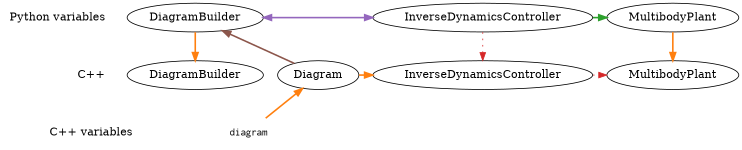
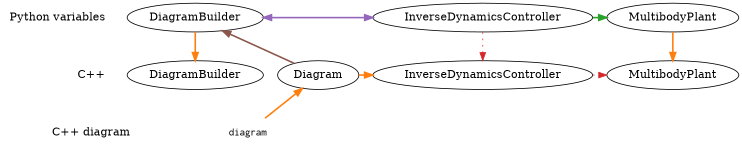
(91, 133) -> (91, 133)
